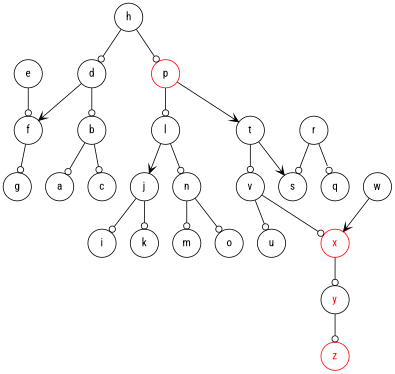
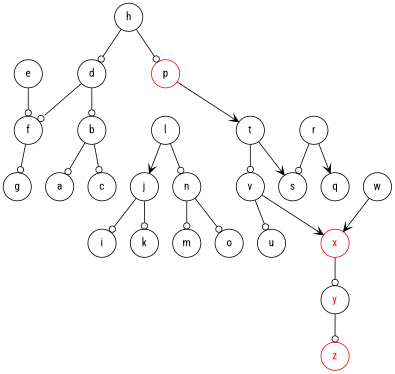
(166, 99) -> none
(63, 100) -> (63, 100)
(323, 155) -> (323, 155)
(290, 213) -> (290, 213)
